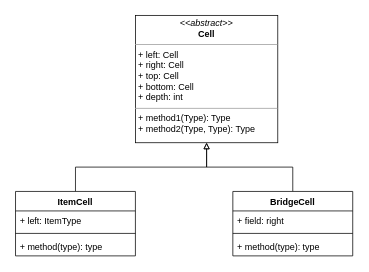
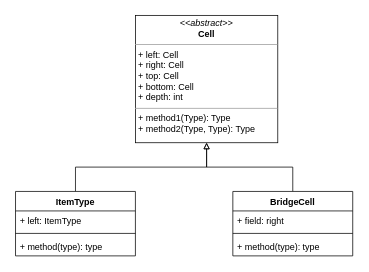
(75, 202) -> (75, 202)
